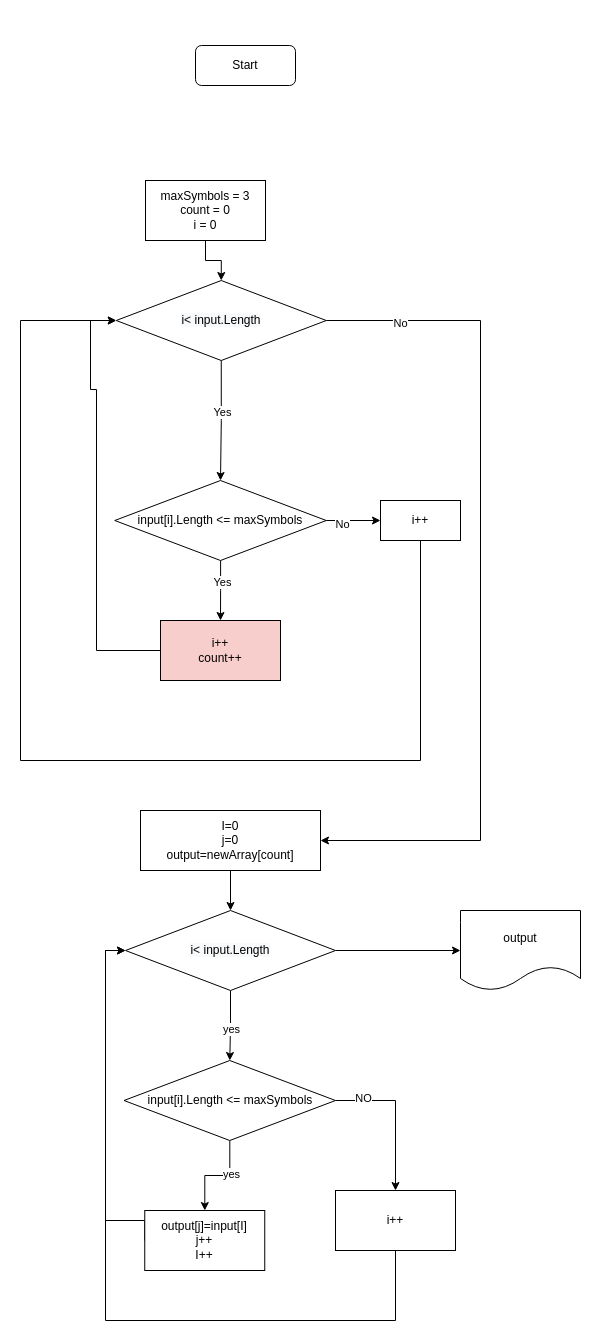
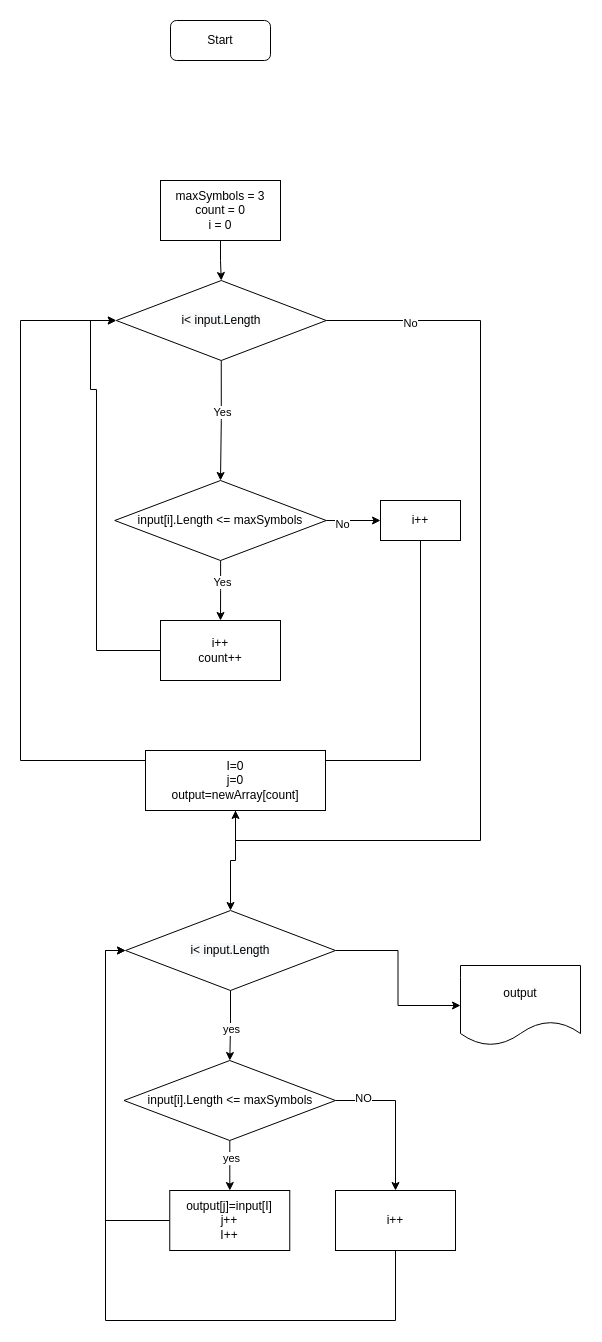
(246, 66) -> (221, 41)
(206, 211) -> (221, 211)
(221, 651) -> (221, 651)
(231, 841) -> (236, 781)
(521, 951) -> (521, 1006)
(205, 1241) -> (230, 1221)
